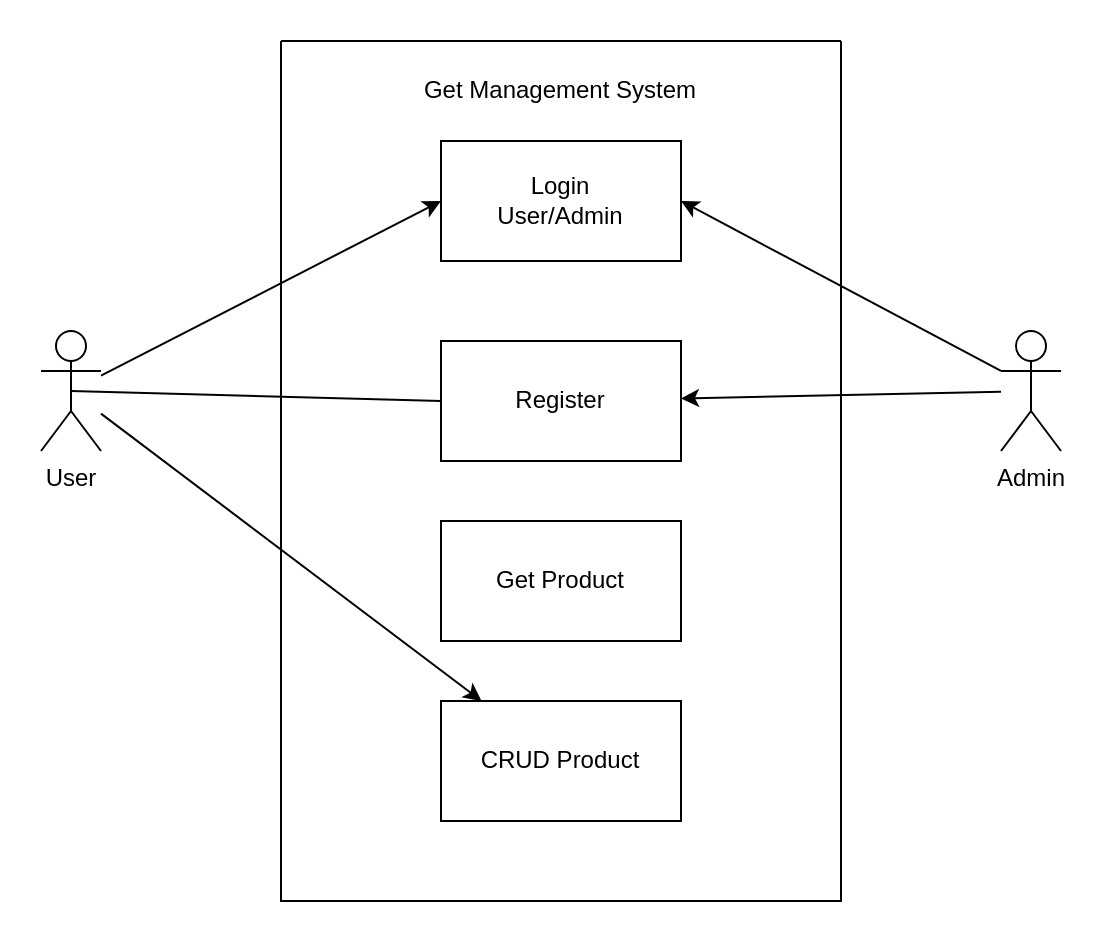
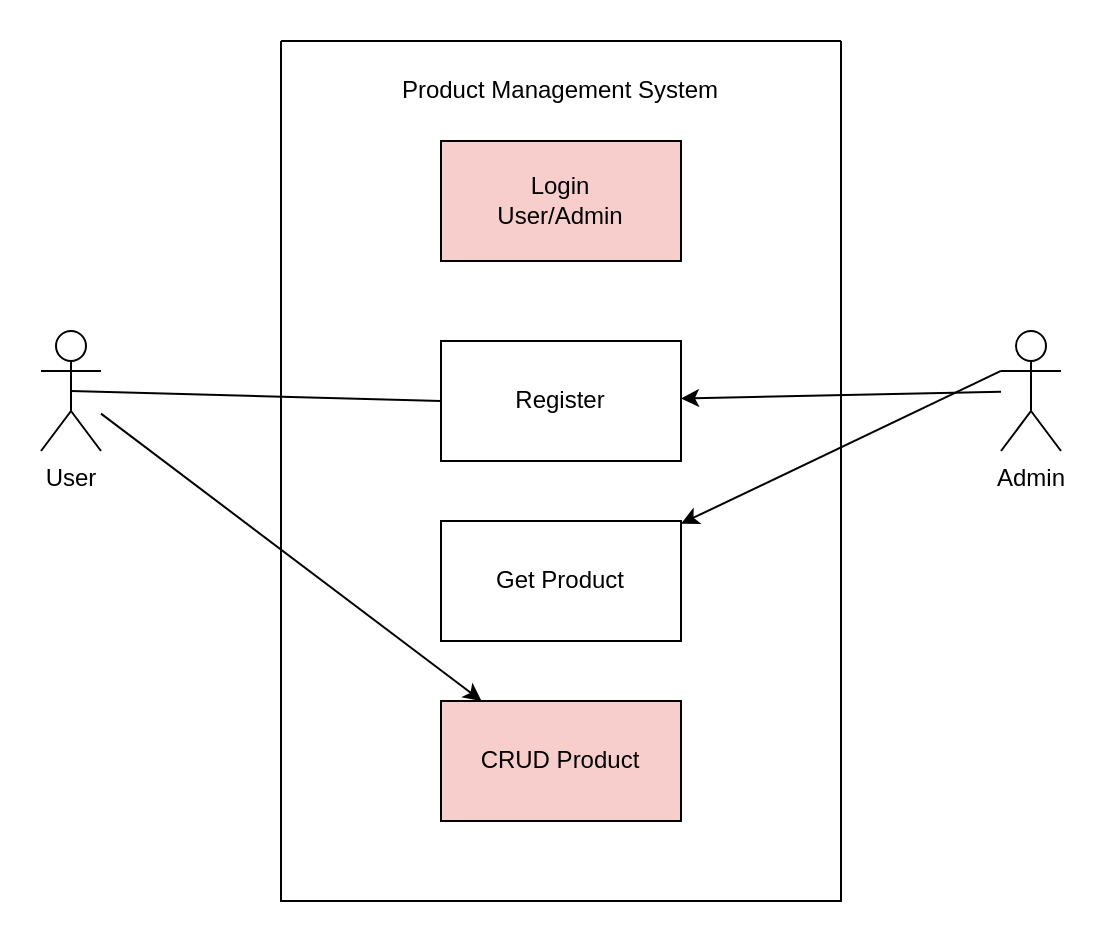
(561, 91) -> (561, 91)
(561, 201) -> (561, 201)
(846, 289) -> (822, 456)
(189, 330) -> none
(561, 761) -> (561, 761)
